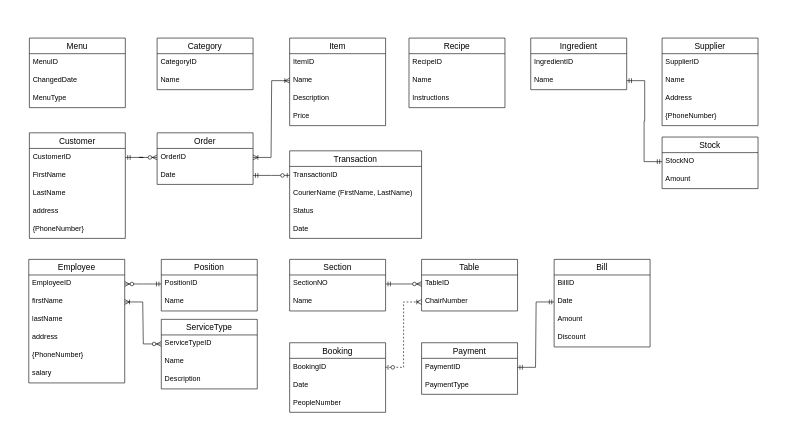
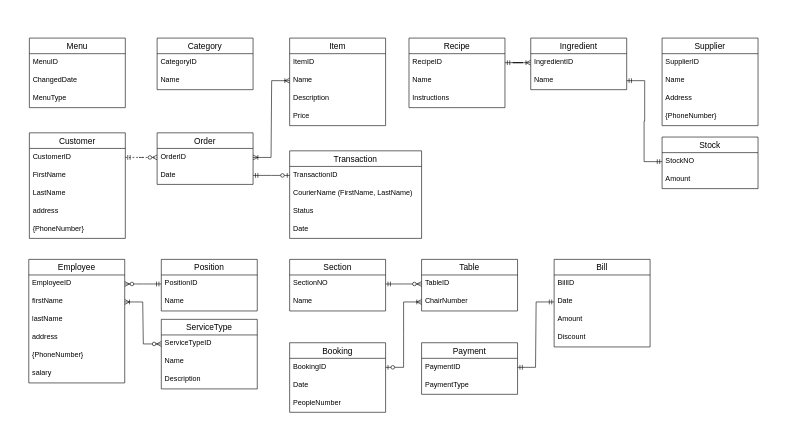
none -> (519, 63)
(142, 158) -> (142, 158)
(404, 335) -> (404, 335)
